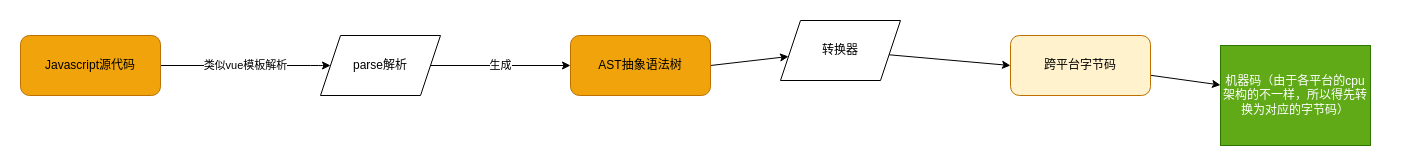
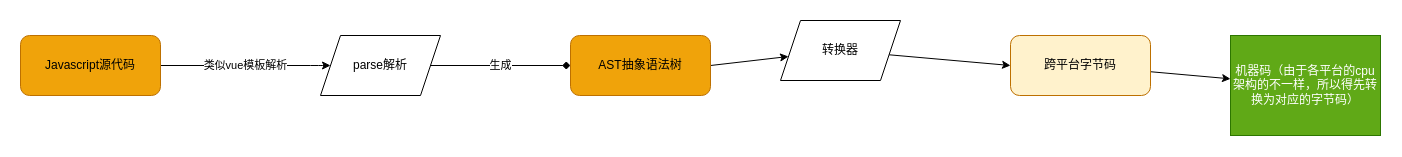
(562, 66) -> (561, 66)
(1296, 96) -> (1306, 86)
